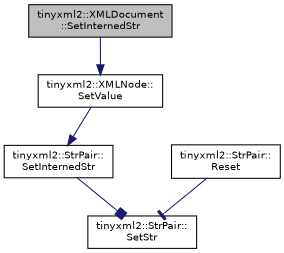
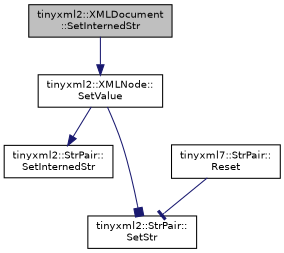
(226, 162) -> (226, 162)
(96, 193) -> (126, 155)
